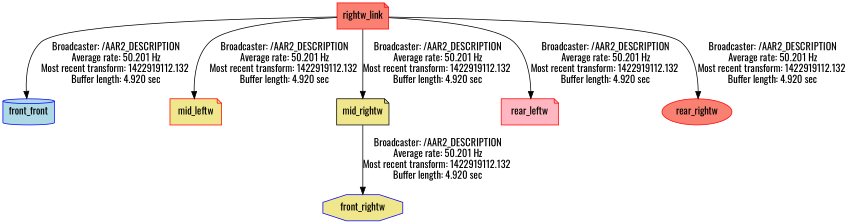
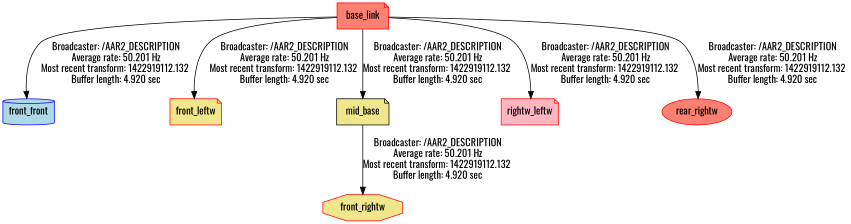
(363, 16) -> (363, 16)
(196, 112) -> (196, 112)
(363, 112) -> (363, 112)
(530, 112) -> (530, 112)
(363, 208) -> (363, 208)
